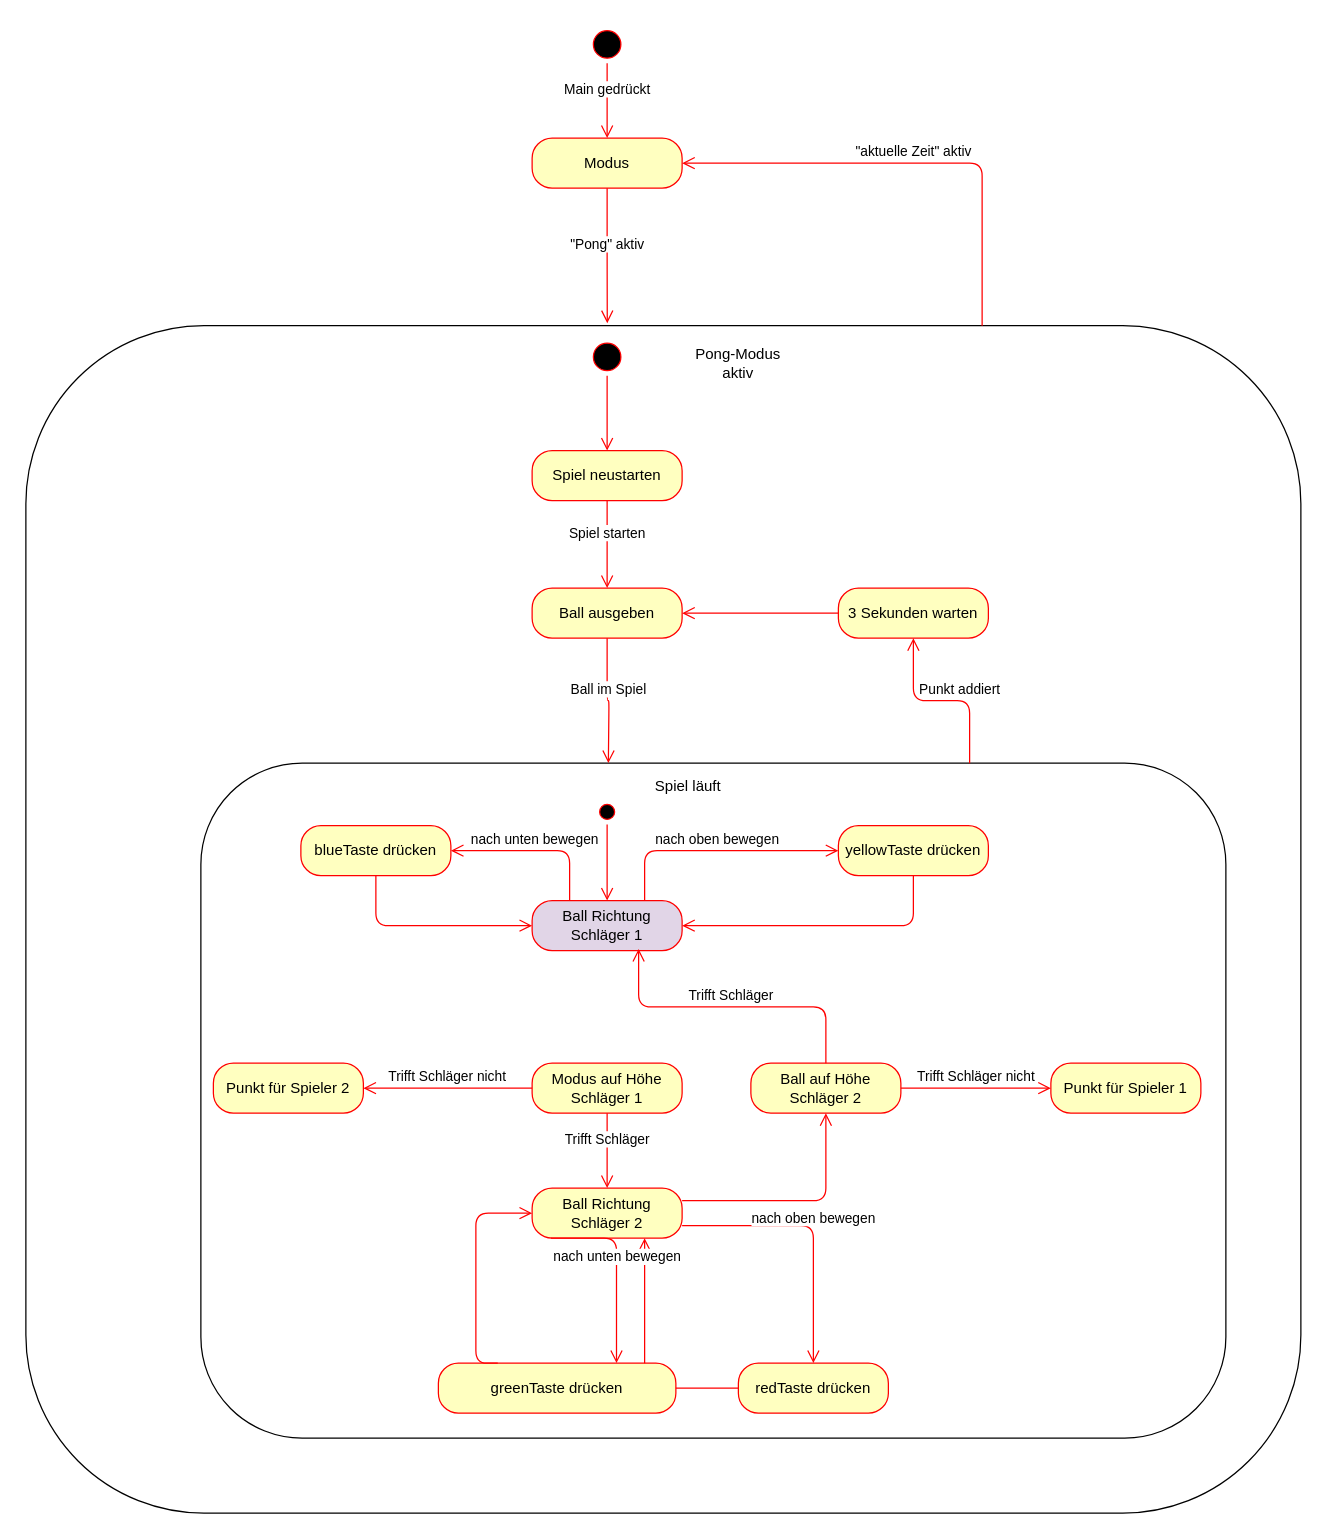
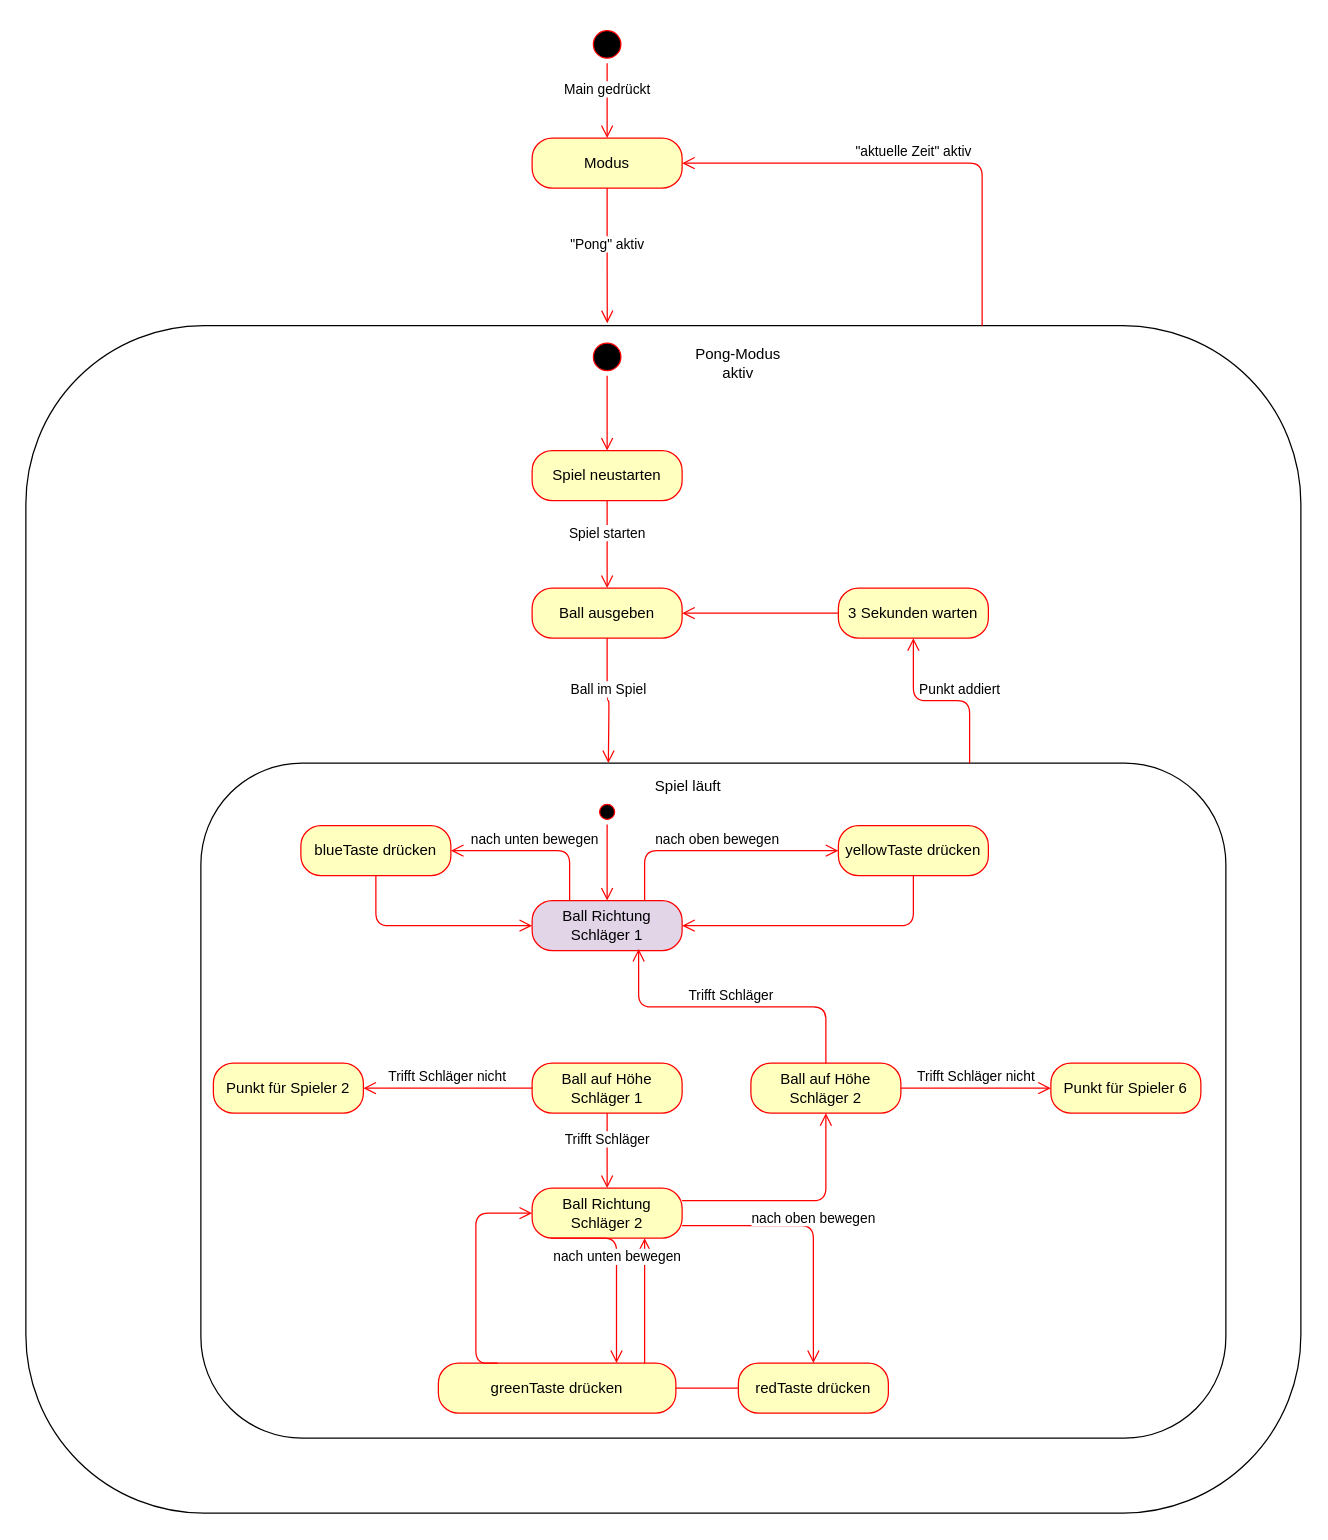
(607, 1088) -> (607, 1088)
(1126, 1088) -> (1126, 1088)
